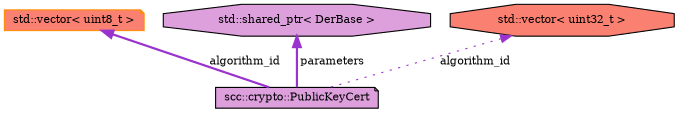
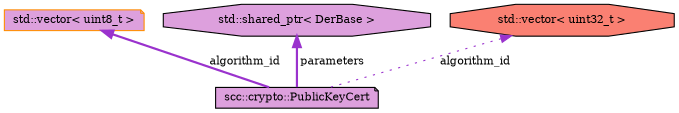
(74, 20) -> (74, 20)
